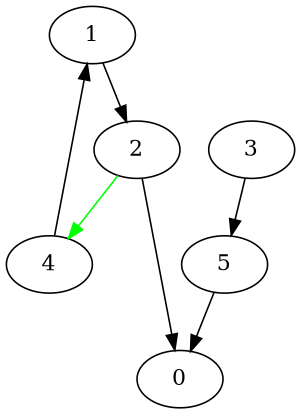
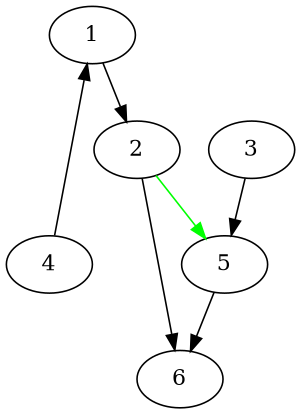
(98, 201) -> (176, 201)
(180, 379) -> (180, 379)
